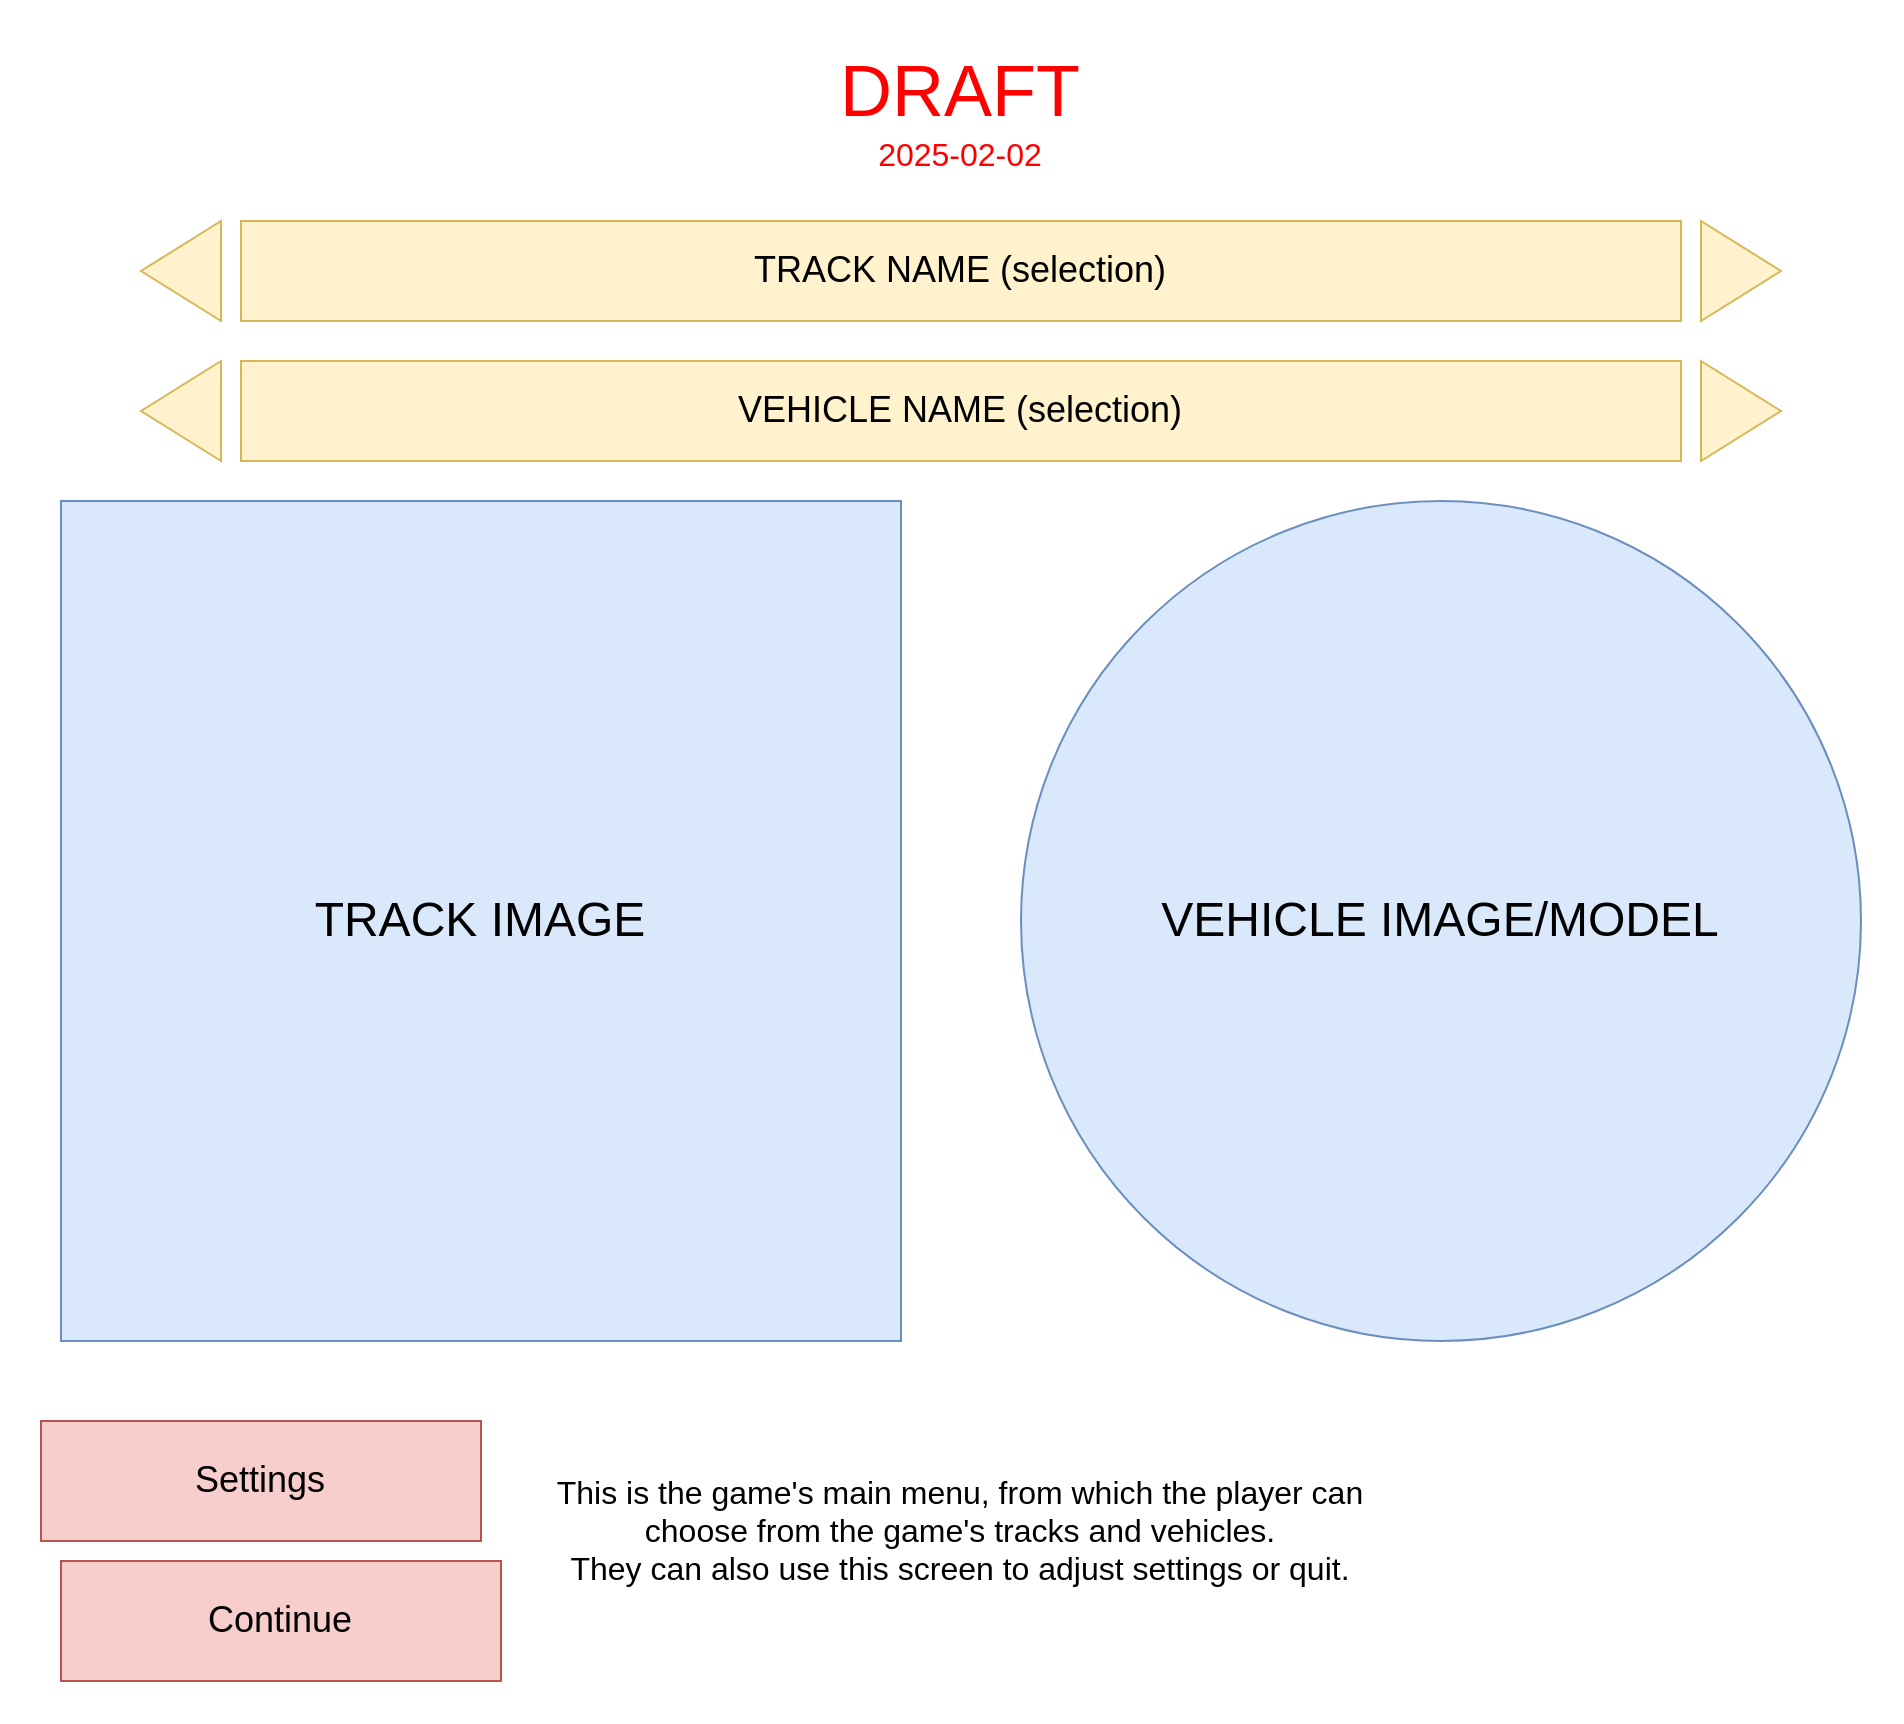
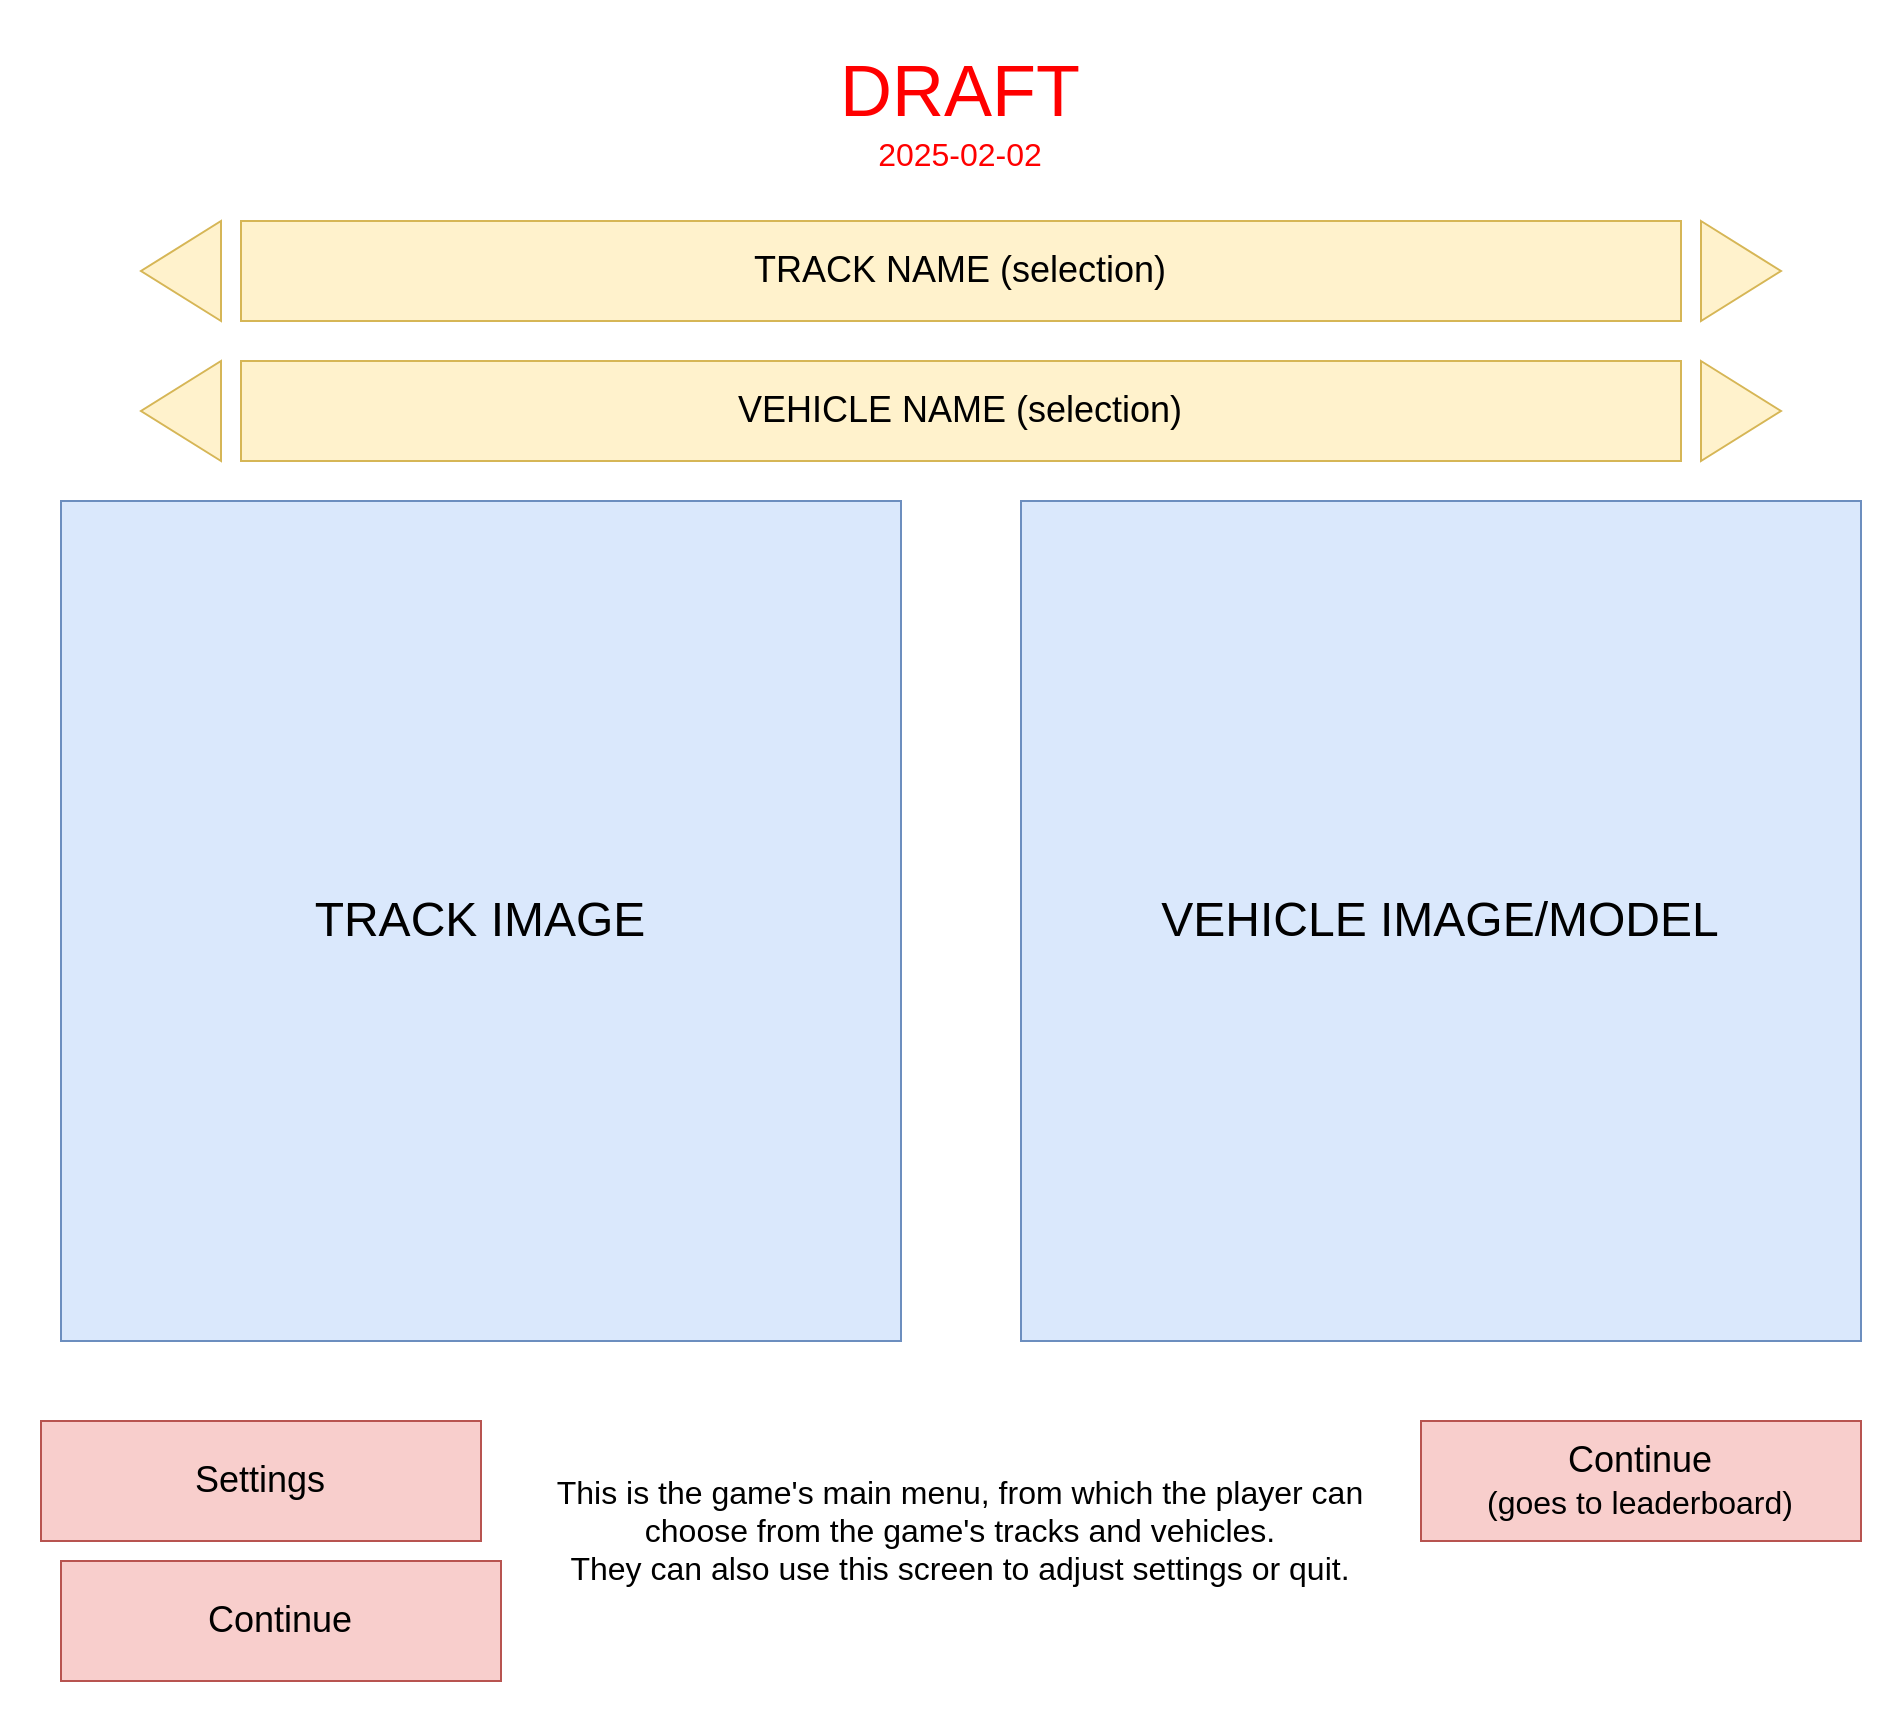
(1441, 921) -> (1441, 921)
none -> (1641, 1481)
